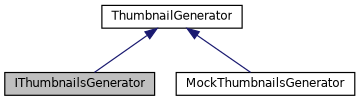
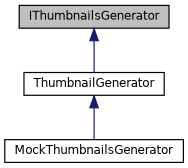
(121, 54) -> (94, 57)
